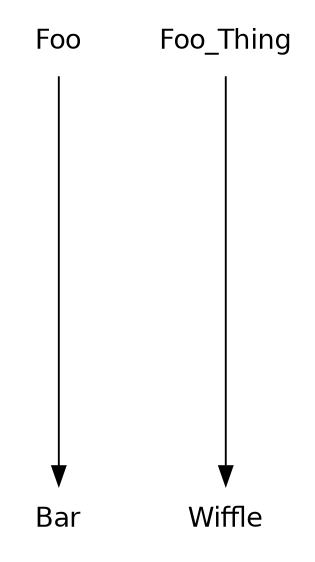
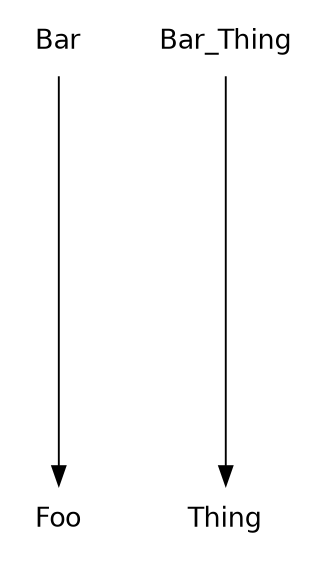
(226, 42) -> (226, 42)
(59, 271) -> (59, 271)
(226, 520) -> (226, 520)
